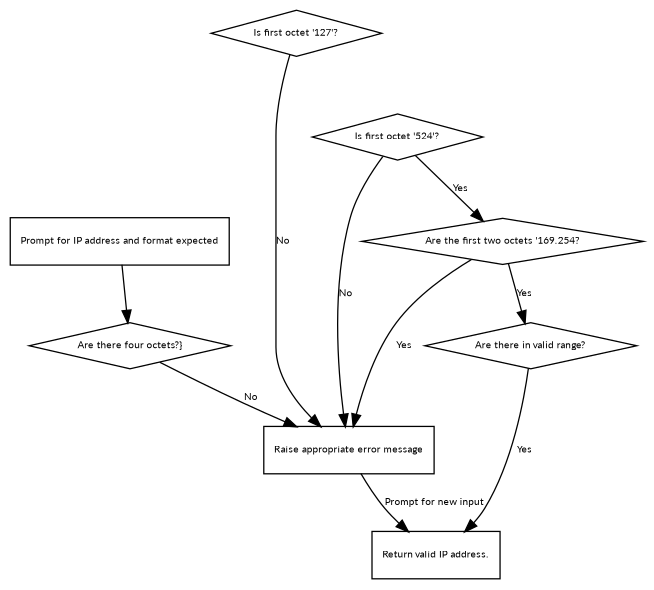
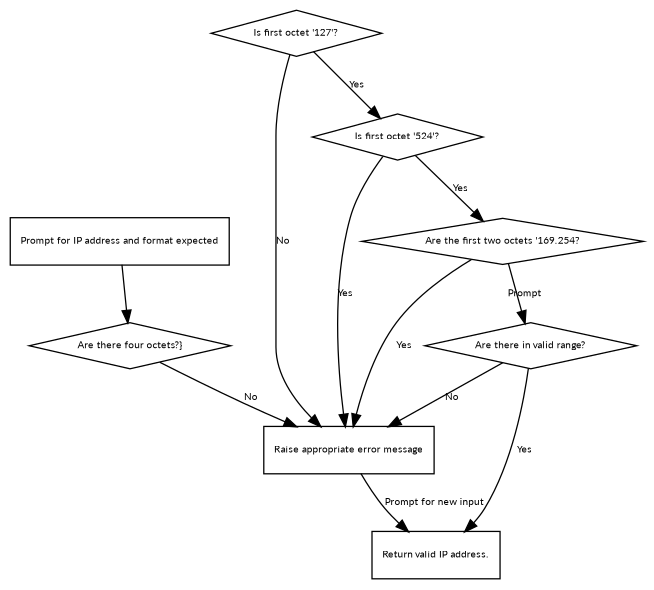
none -> (342, 80)
(346, 294) -> (346, 294)
(525, 294) -> (525, 294)
none -> (451, 392)
